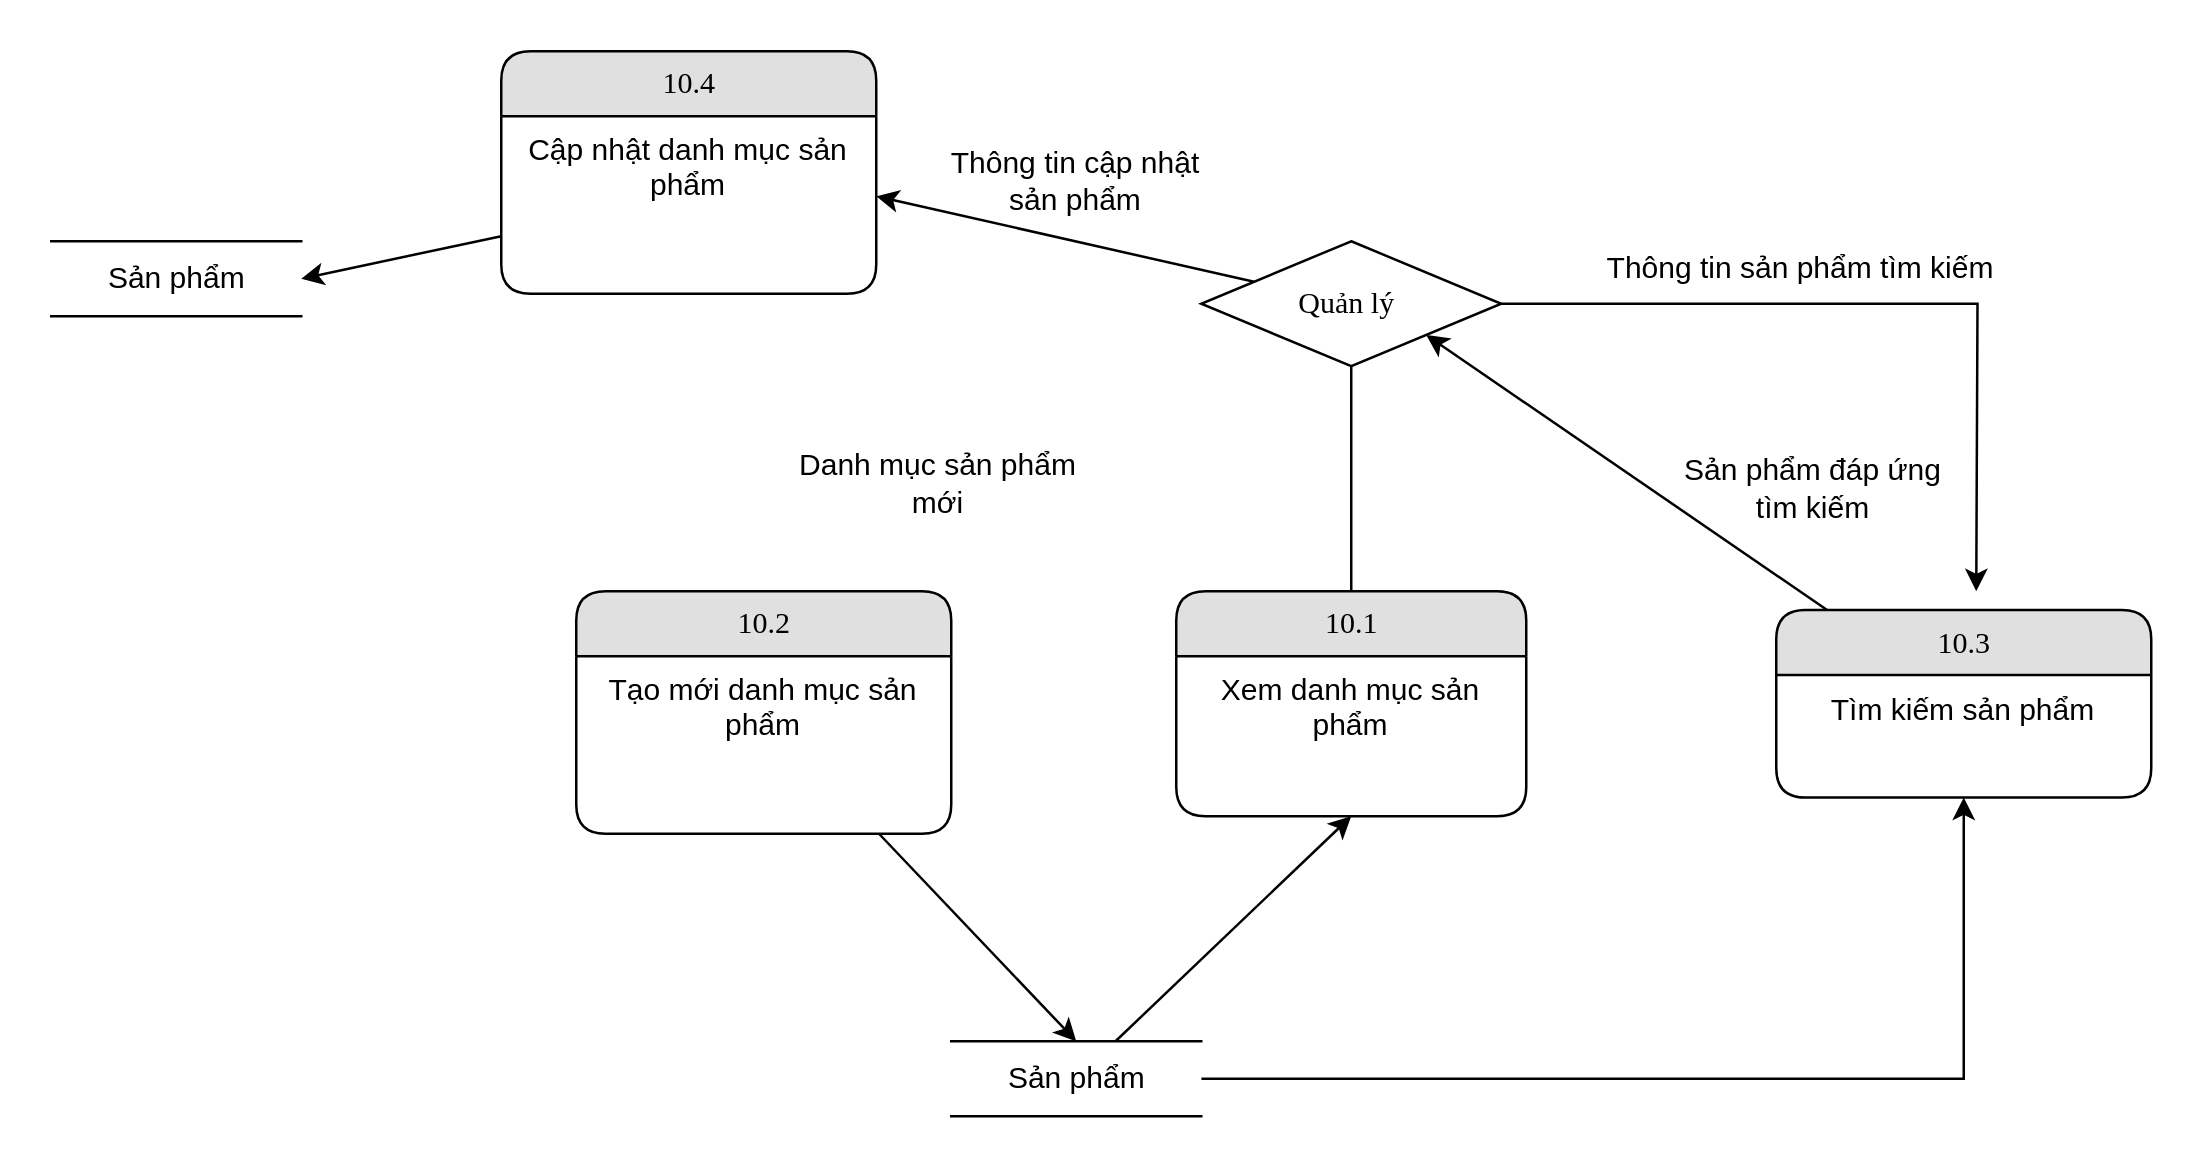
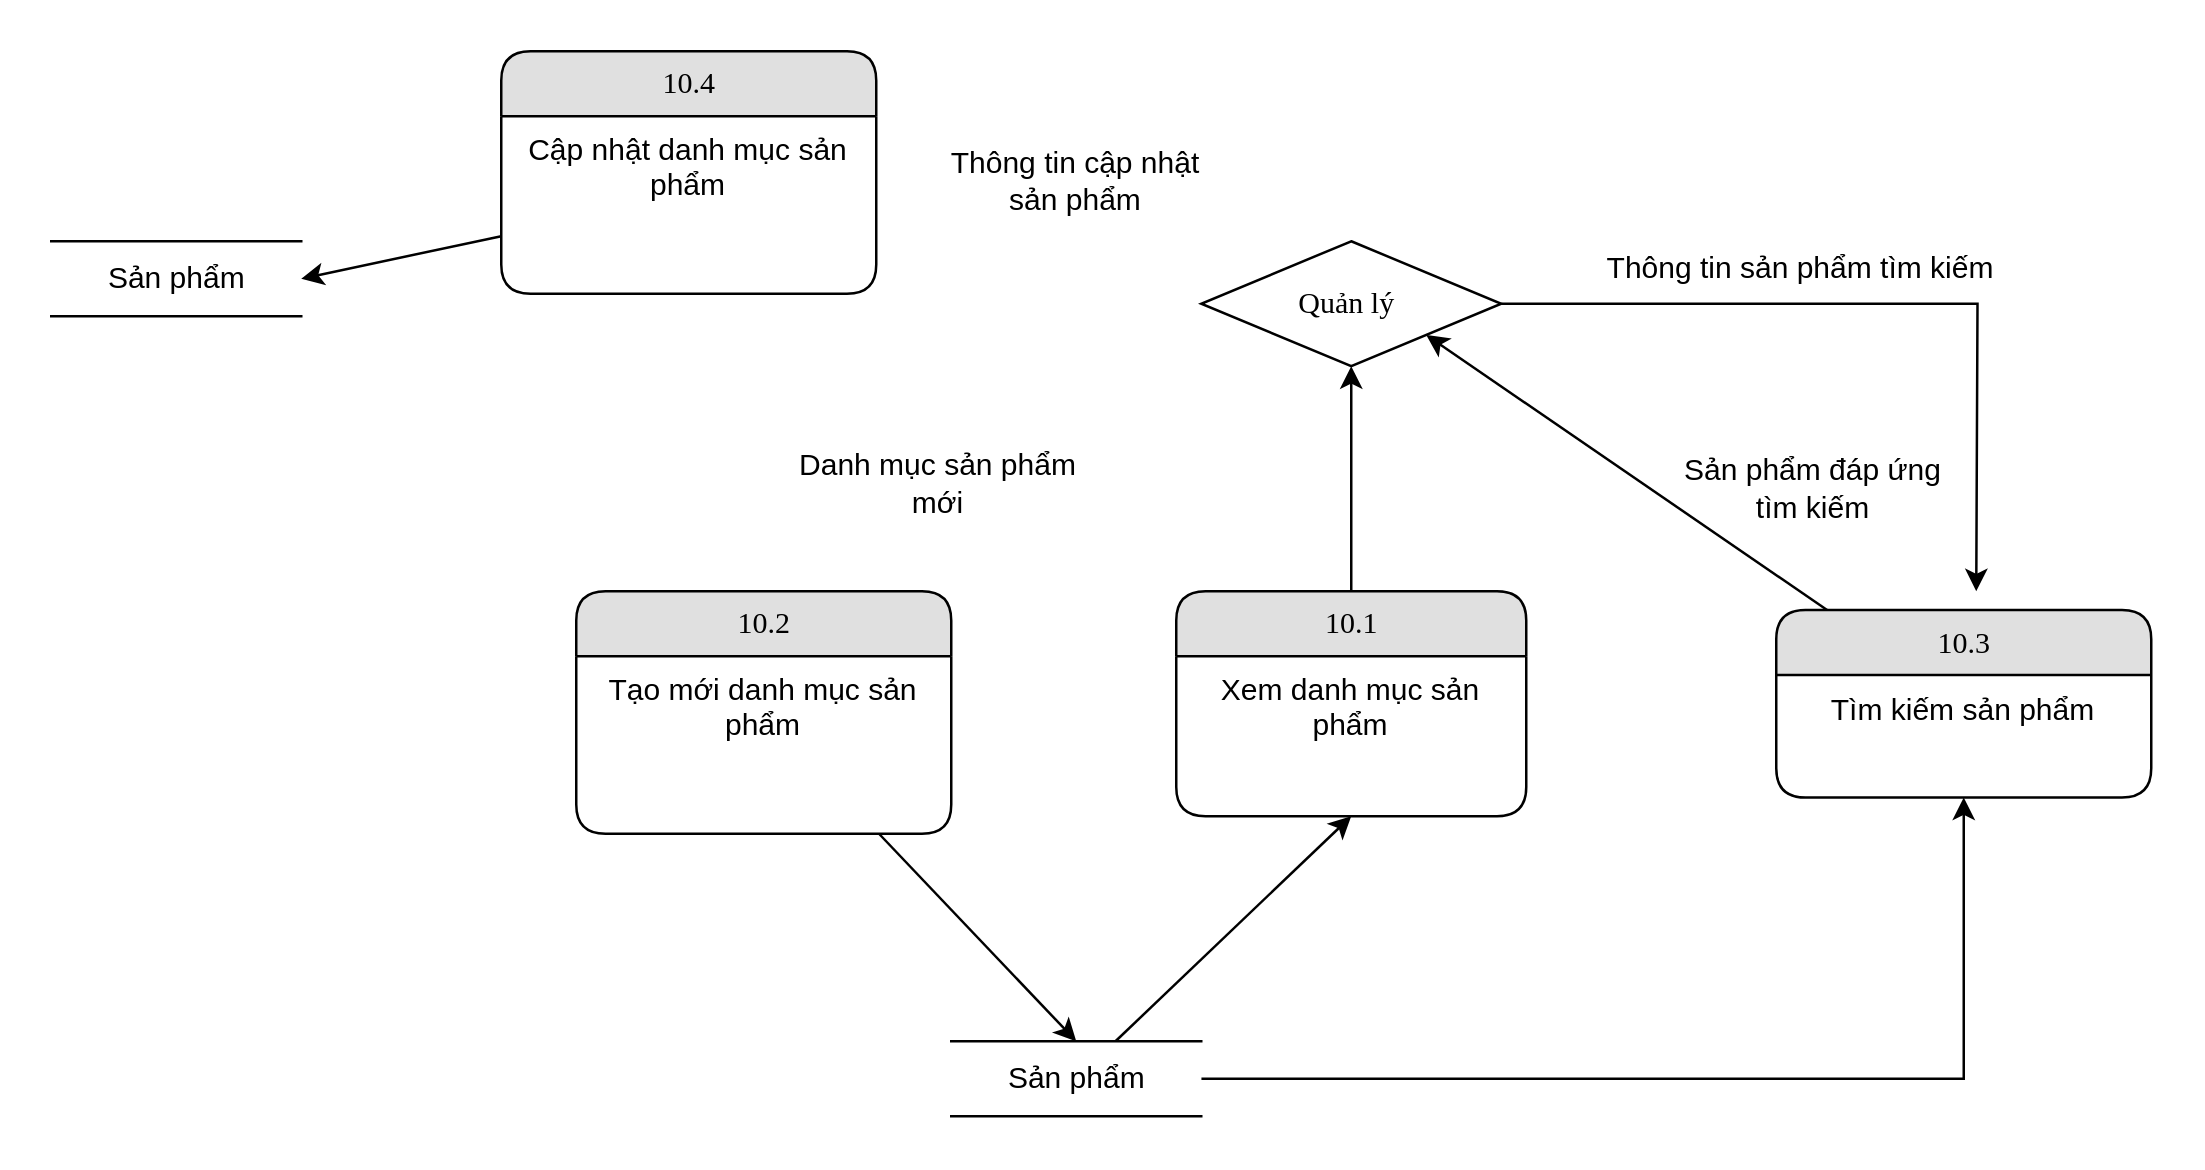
(1073, 241) -> none
(1351, 376) -> (1351, 384)
